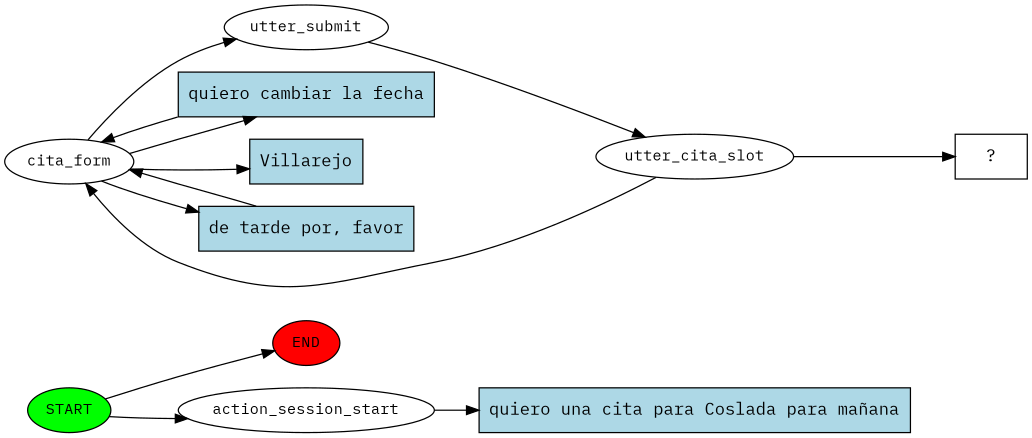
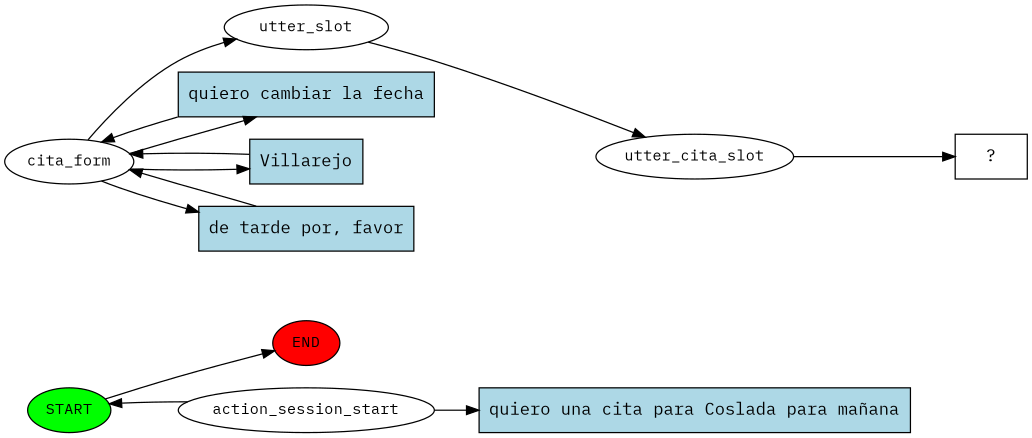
(306, 27) -> (306, 27)
(369, 276) -> (196, 153)
(142, 418) -> (155, 402)
